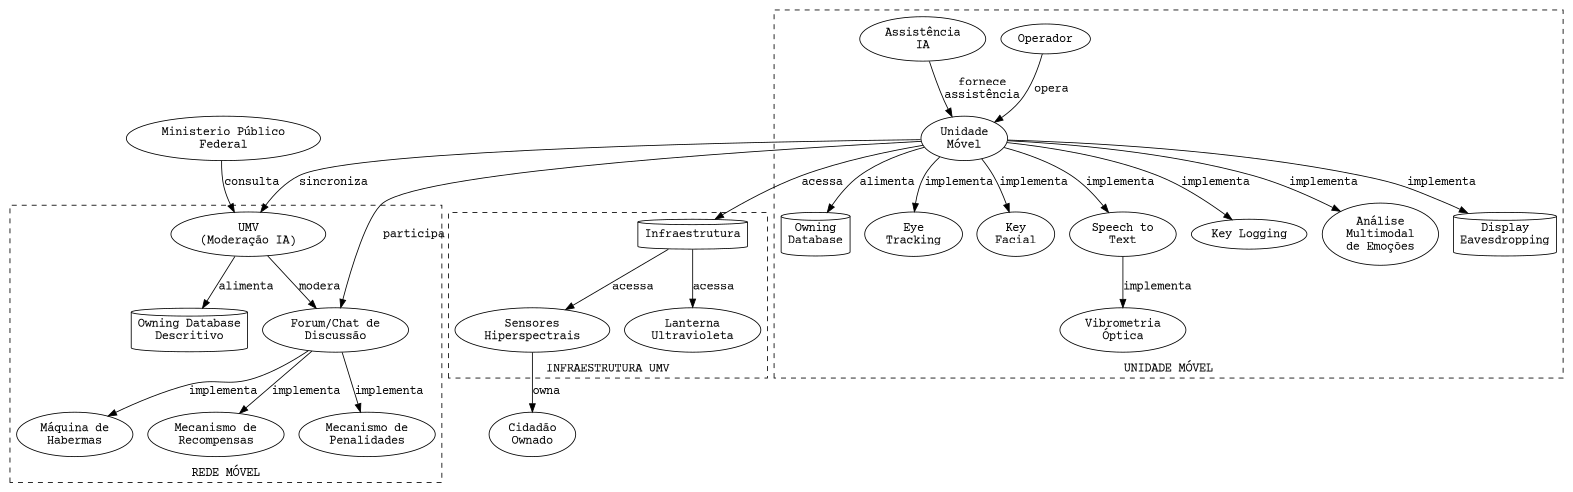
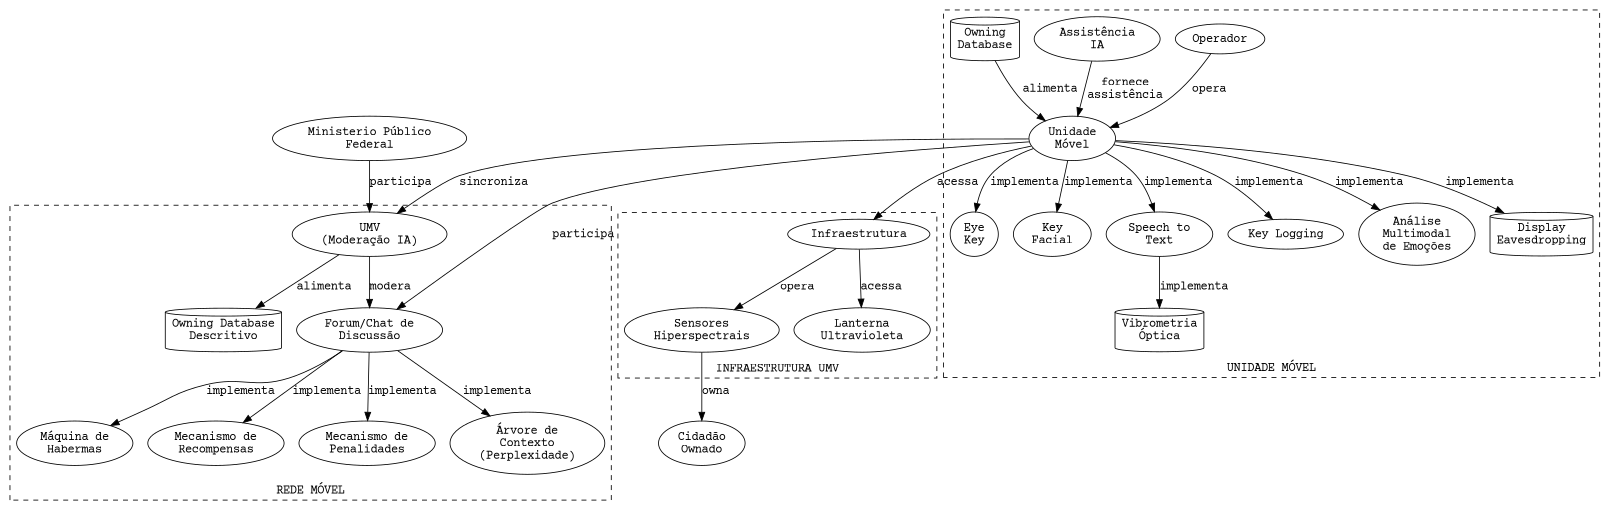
(872, 168) -> (1014, 91)
(252, 182) -> (401, 182)
(693, 234) -> (859, 234)
(914, 234) -> (974, 234)
(633, 286) -> (797, 286)
(1123, 330) -> (1159, 330)
none -> (527, 443)
